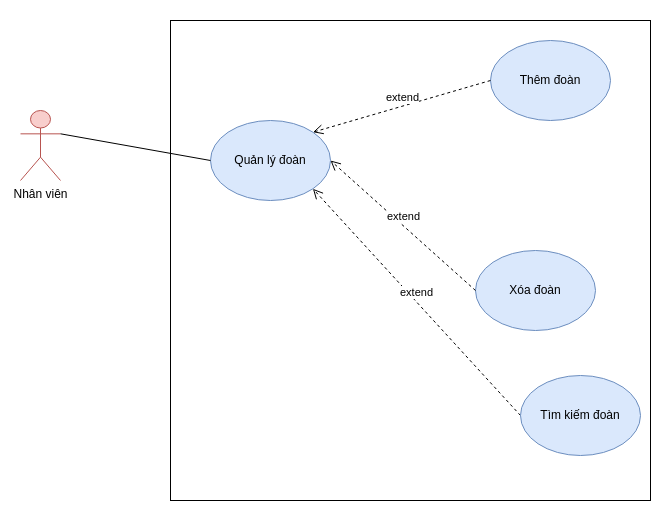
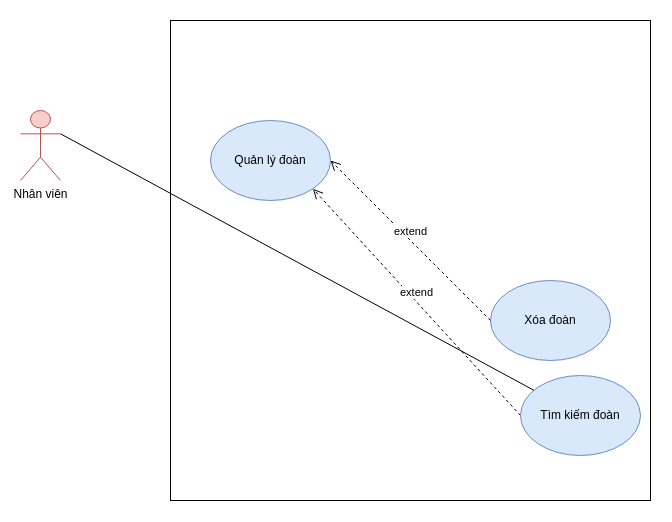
(551, 81) -> none
(403, 106) -> none
(136, 147) -> (259, 242)
(536, 291) -> (551, 321)
